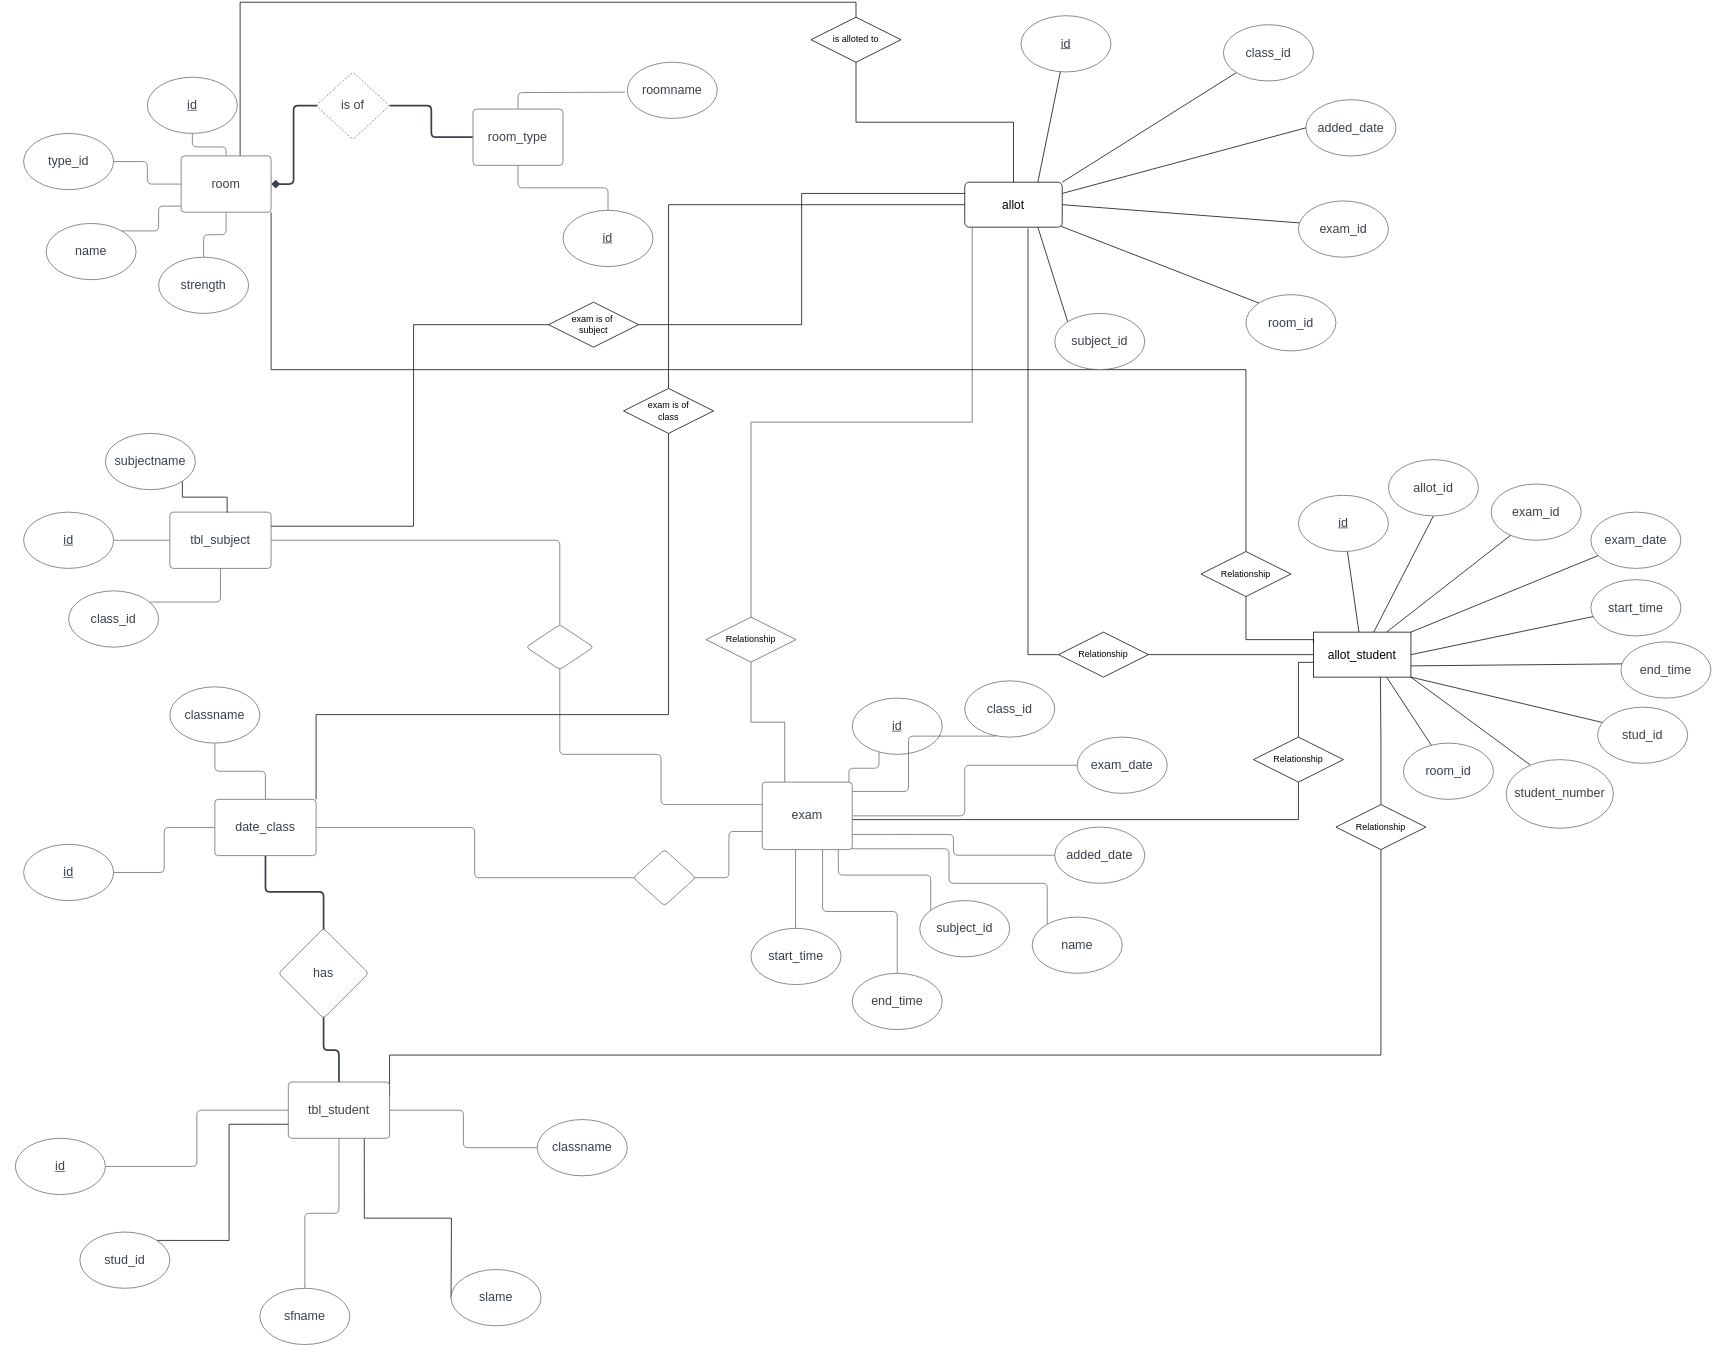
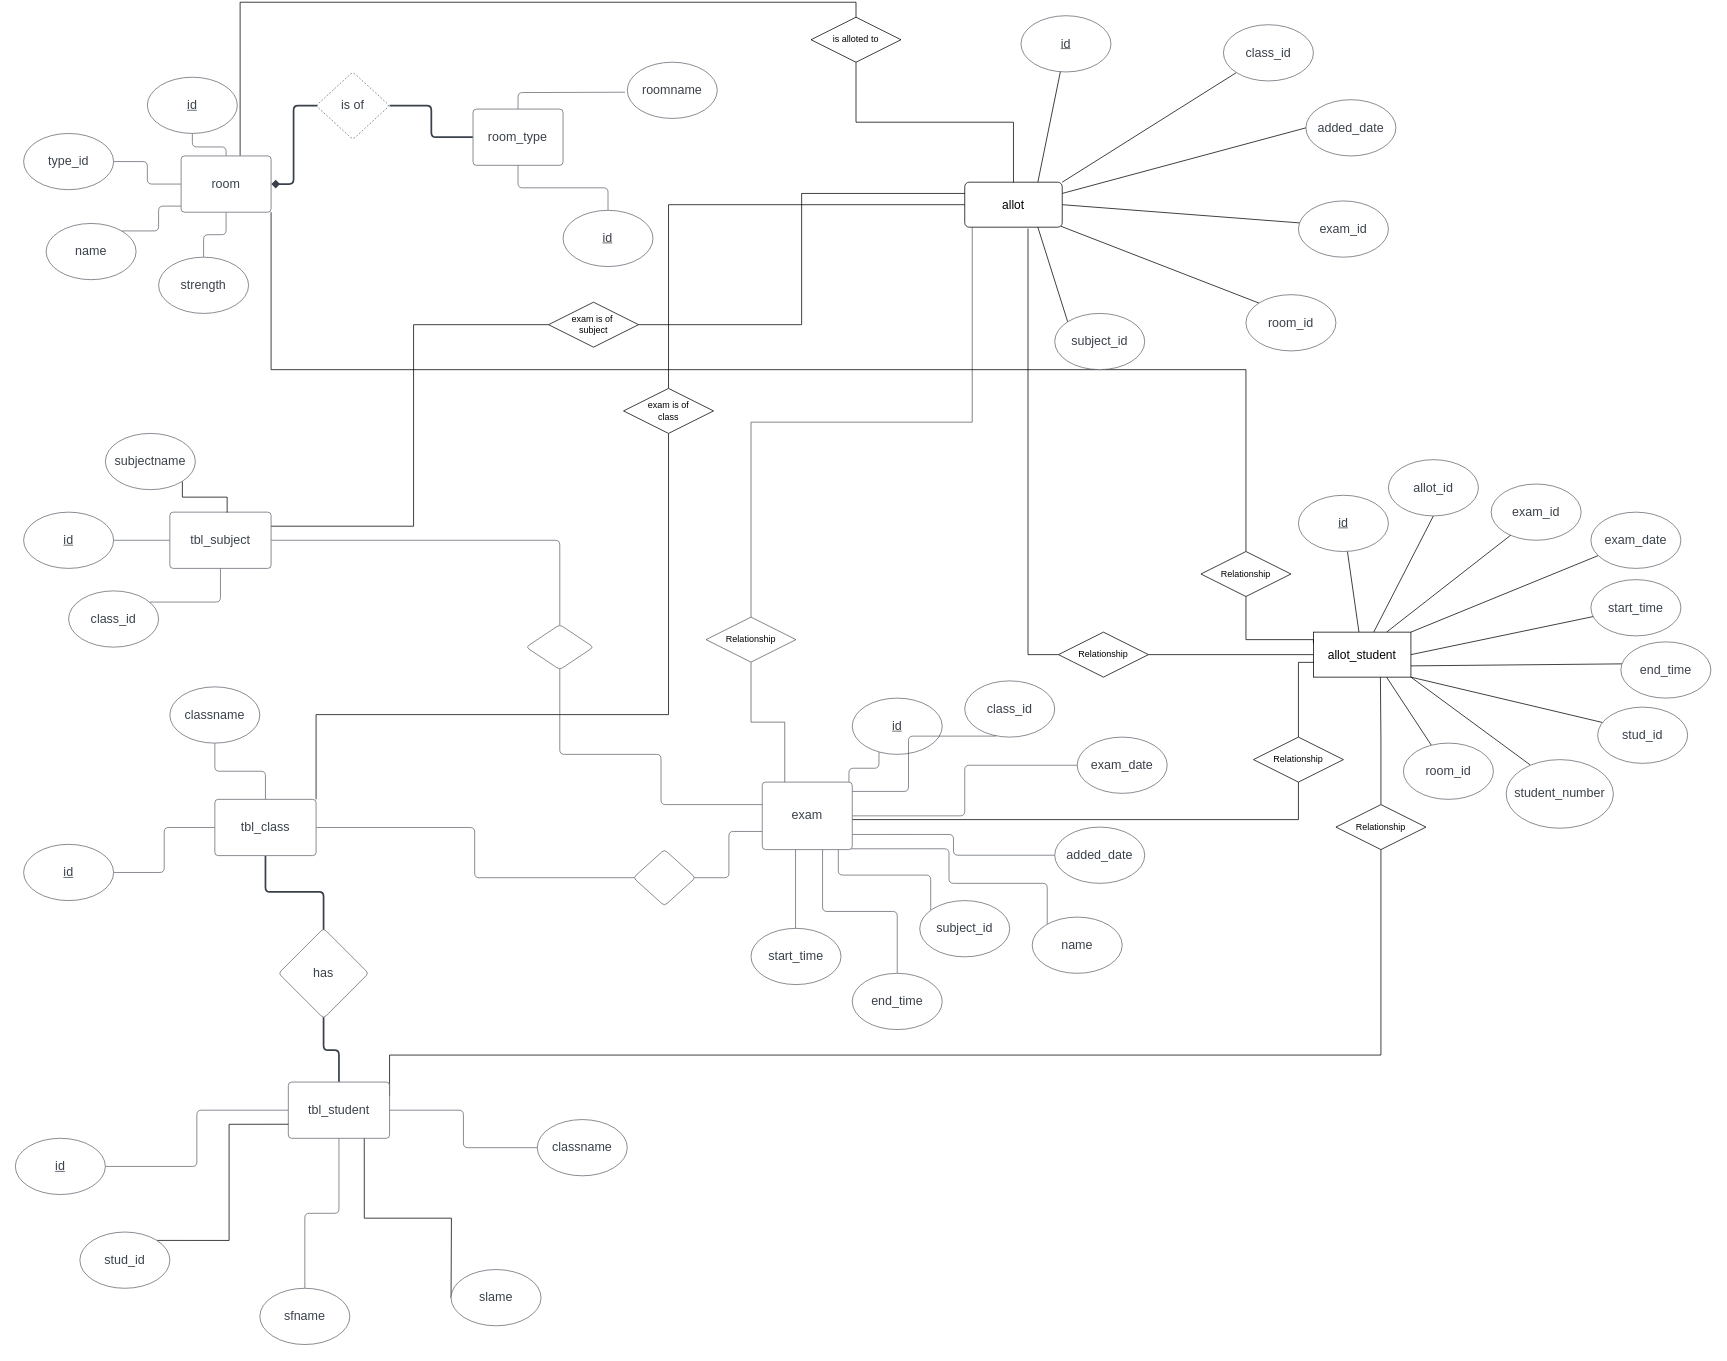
(266, 828) -> (266, 828)
